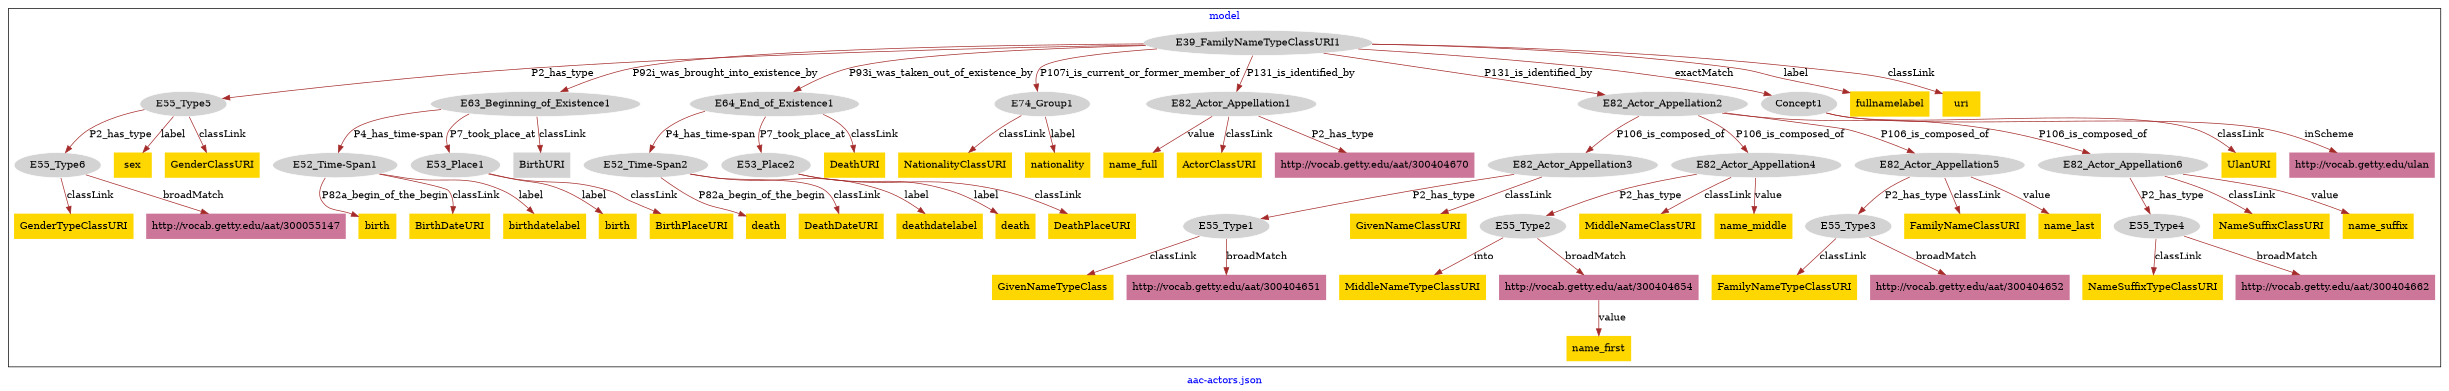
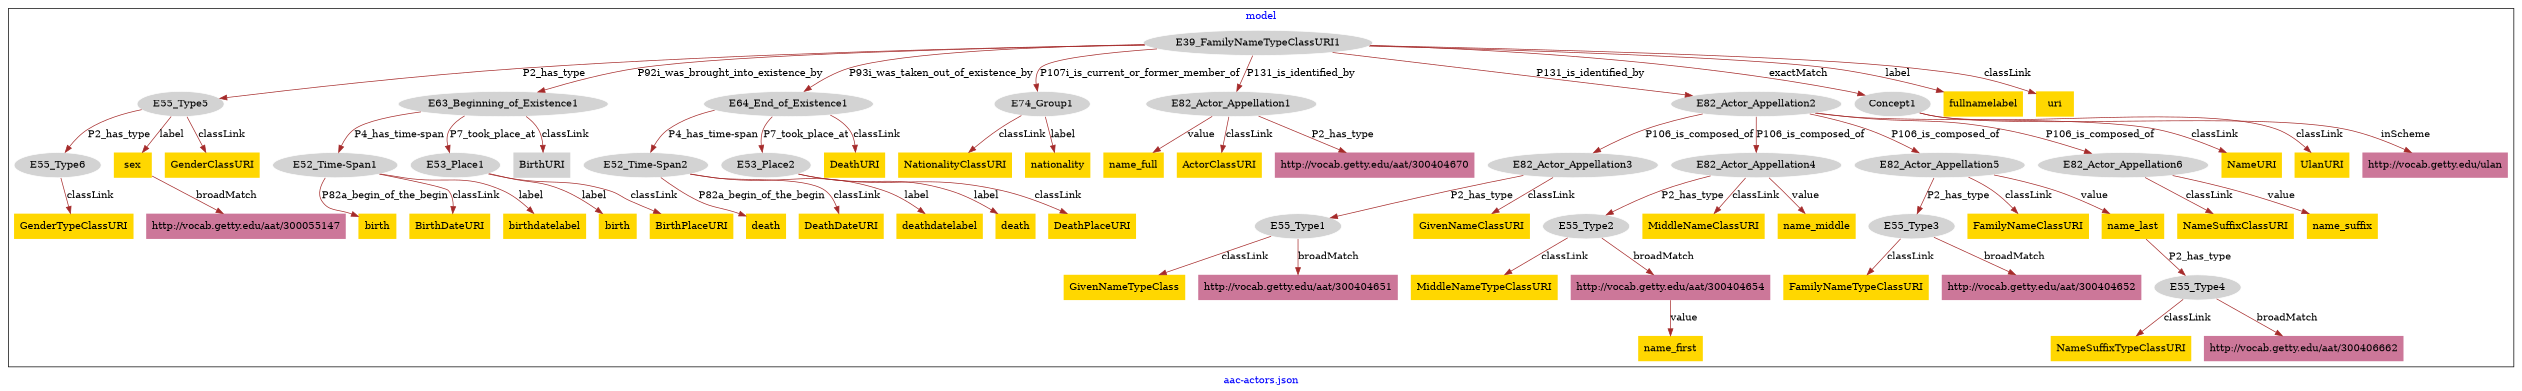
none -> (2252, 165)
(144, 193) -> (184, 193)
(2138, 193) -> (2163, 255)
(1484, 257) -> (1565, 257)
(2335, 287) -> (2304, 349)
